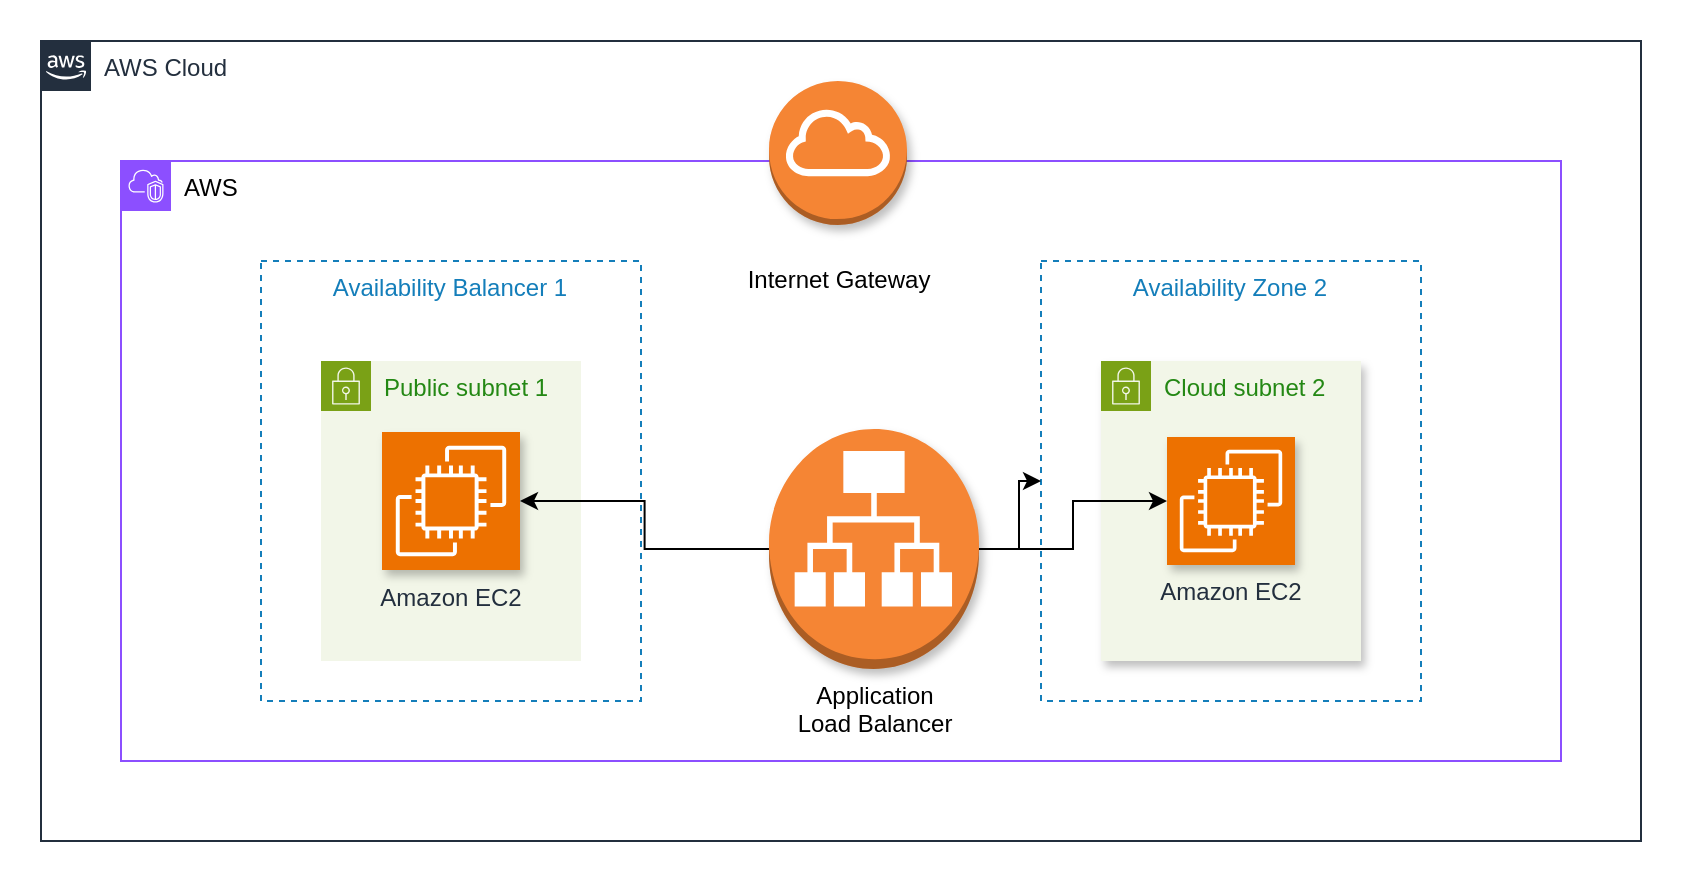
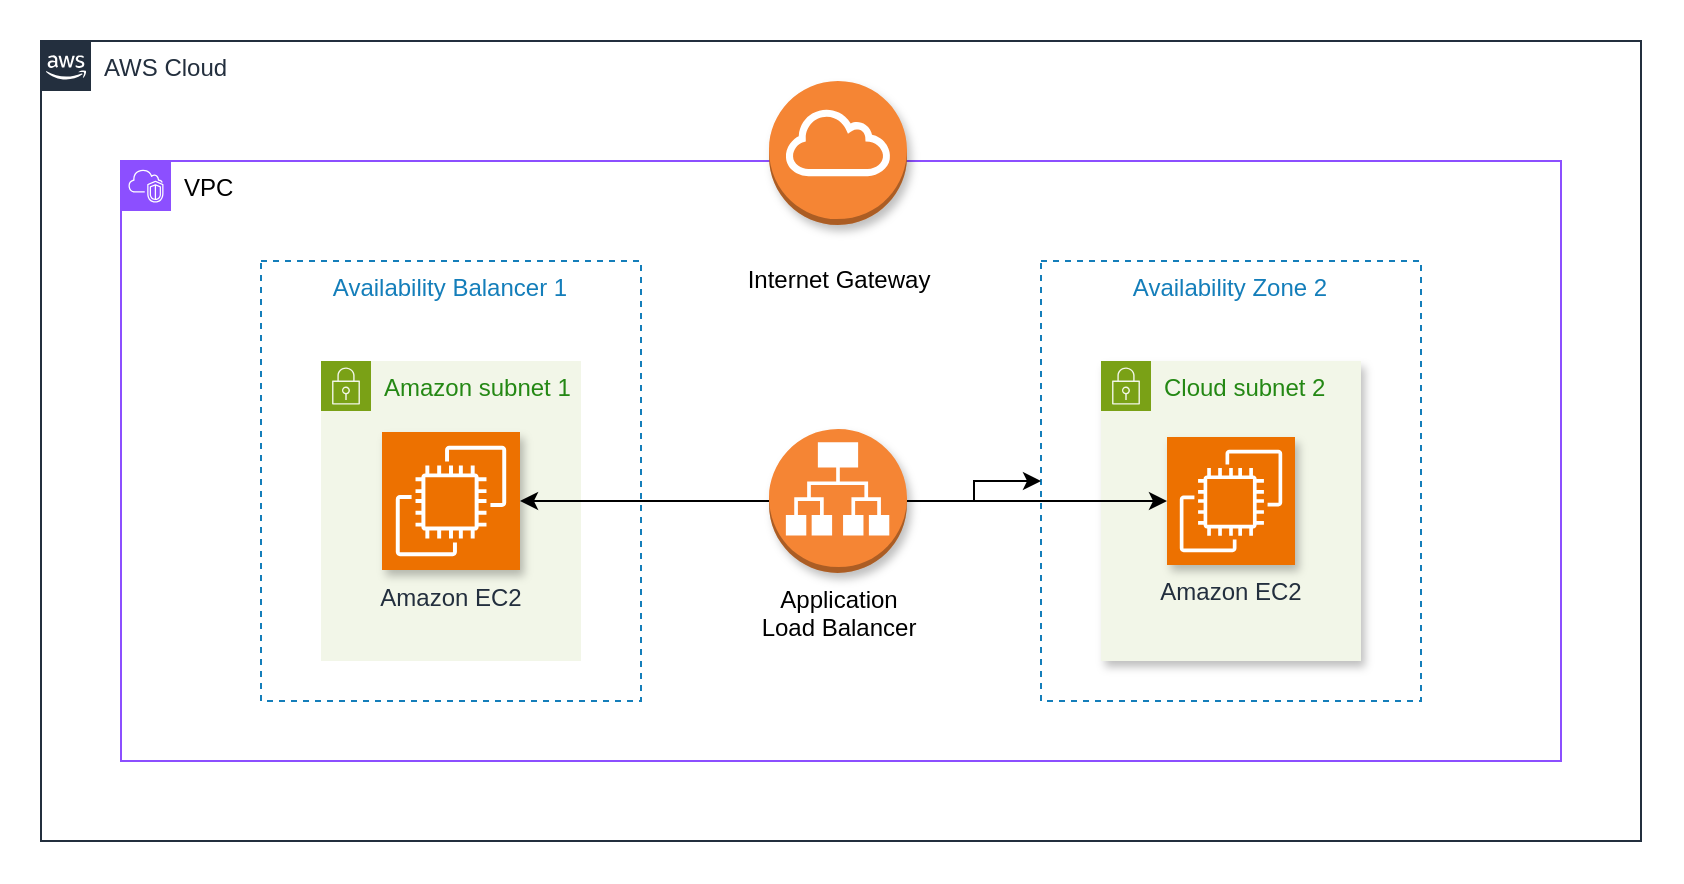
(205, 189) -> (205, 189)
(473, 389) -> (480, 389)
(874, 549) -> (838, 501)
